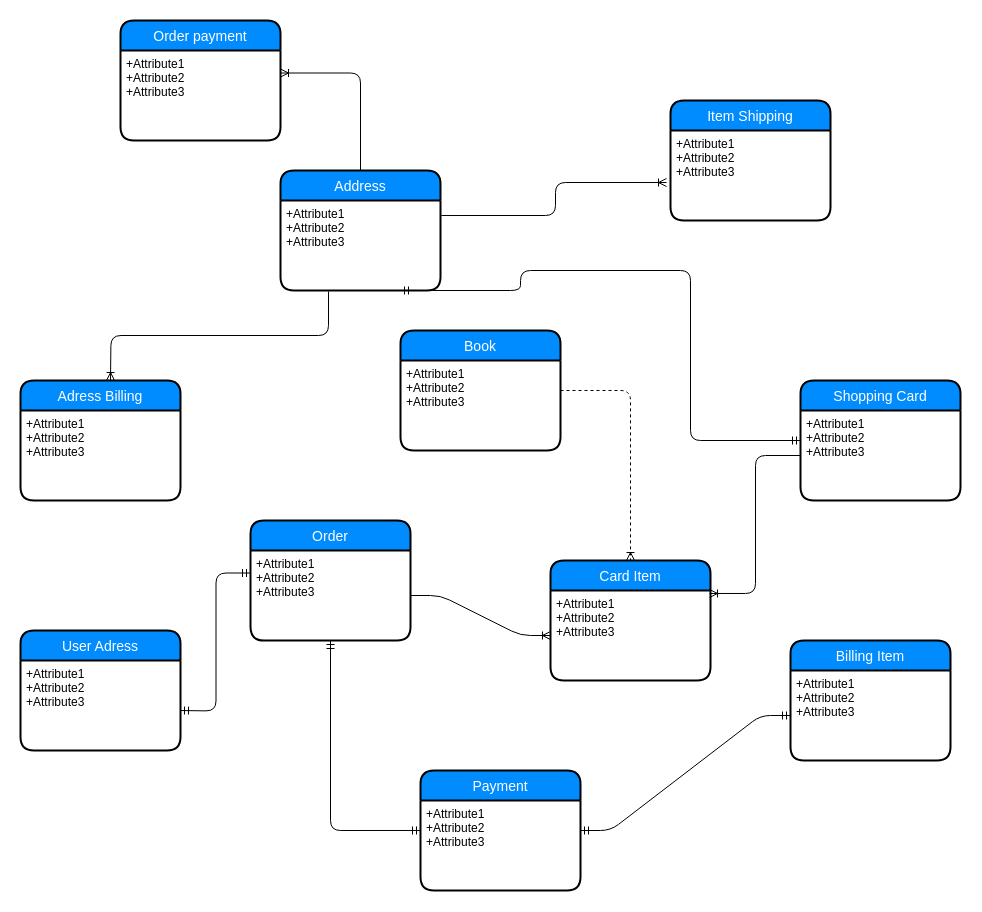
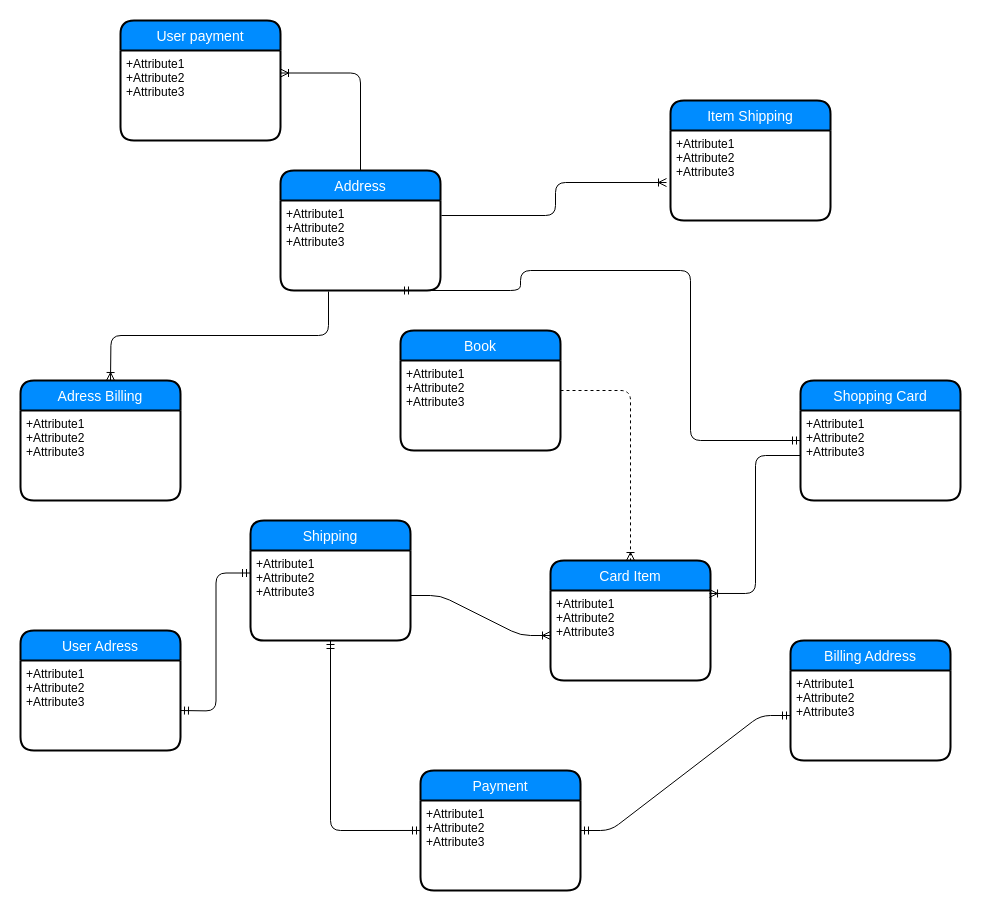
(200, 36) -> (200, 36)
(330, 536) -> (330, 536)
(870, 656) -> (870, 656)
